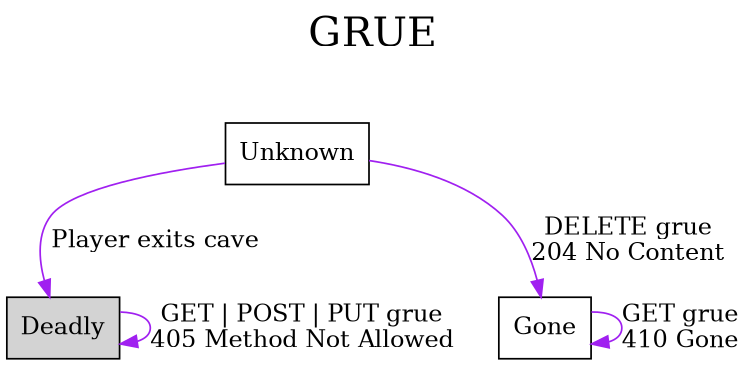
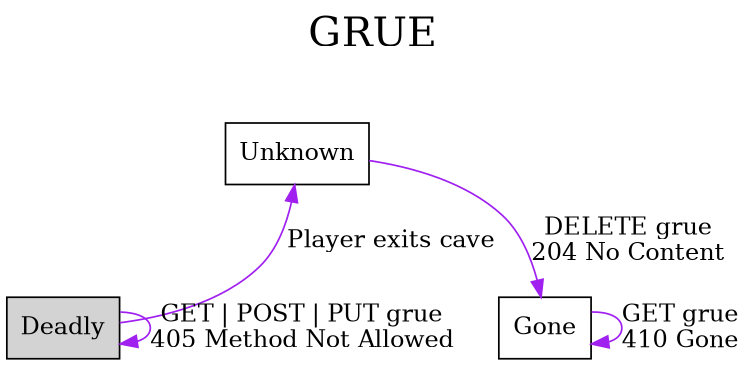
(102, 188) -> (227, 290)
